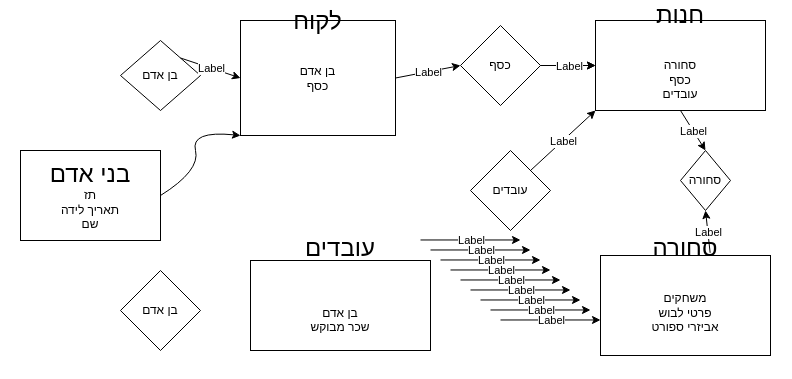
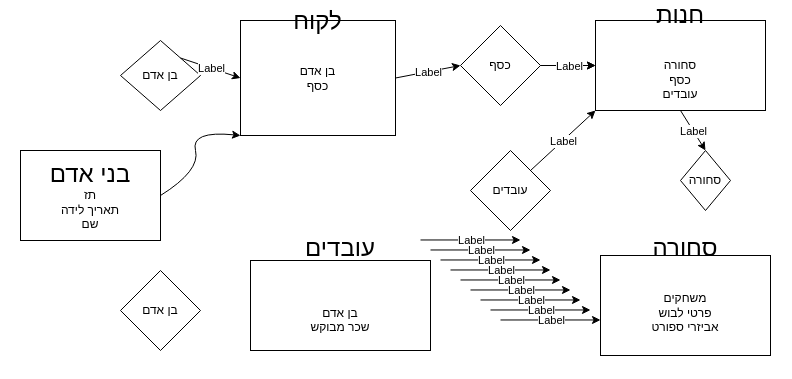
(708, 235) -> none
